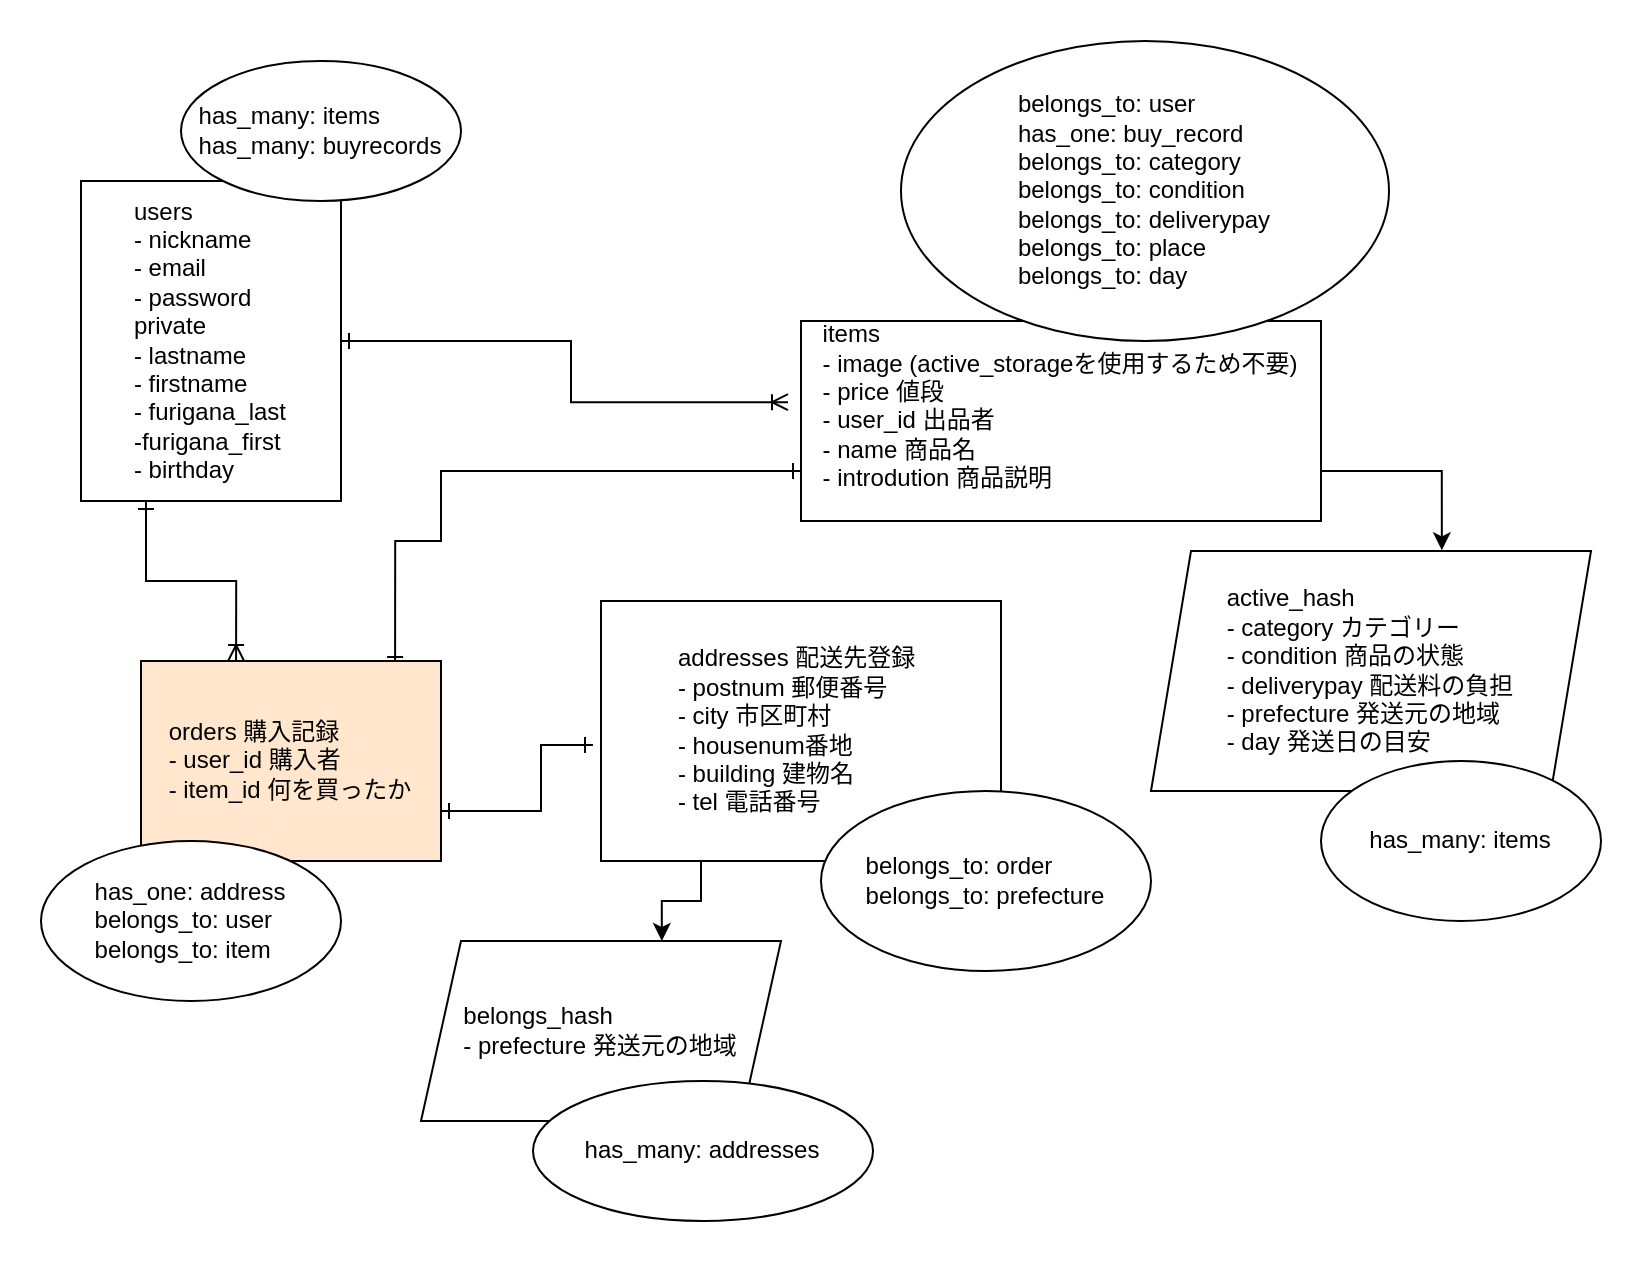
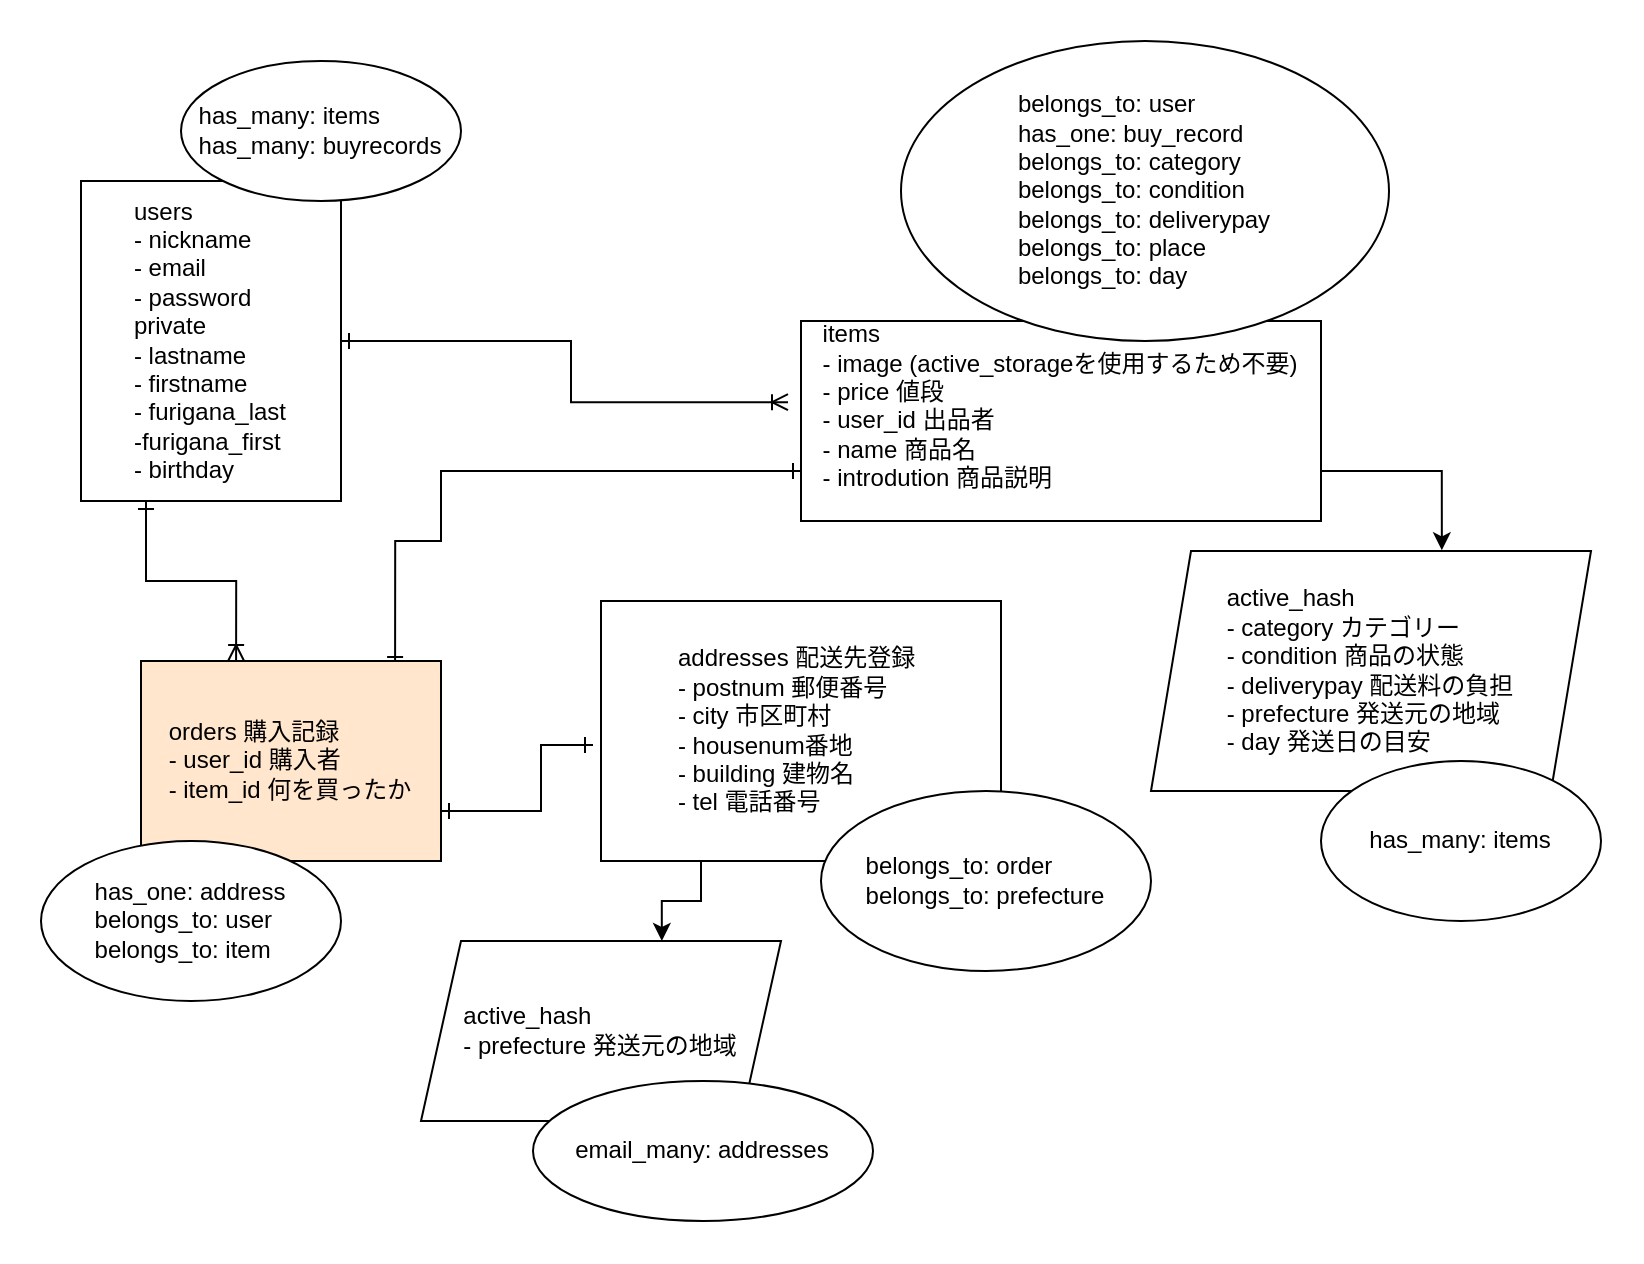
(601, 1031) -> (601, 1031)
(703, 1151) -> (703, 1151)
